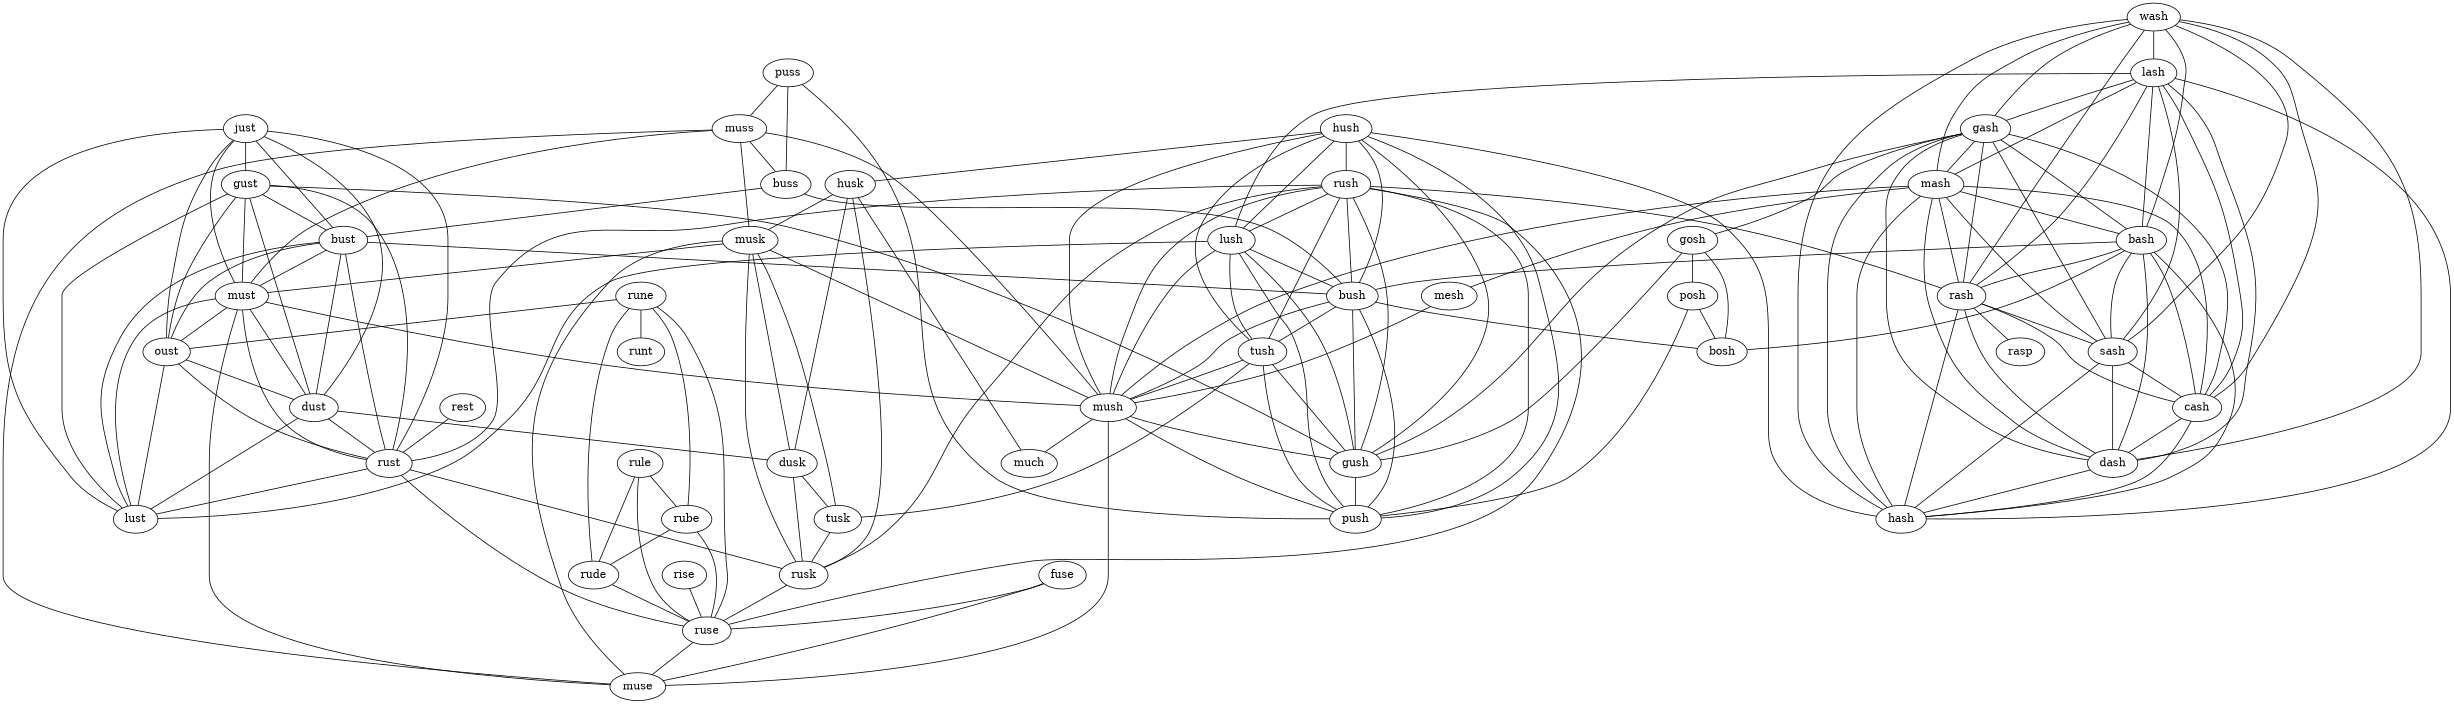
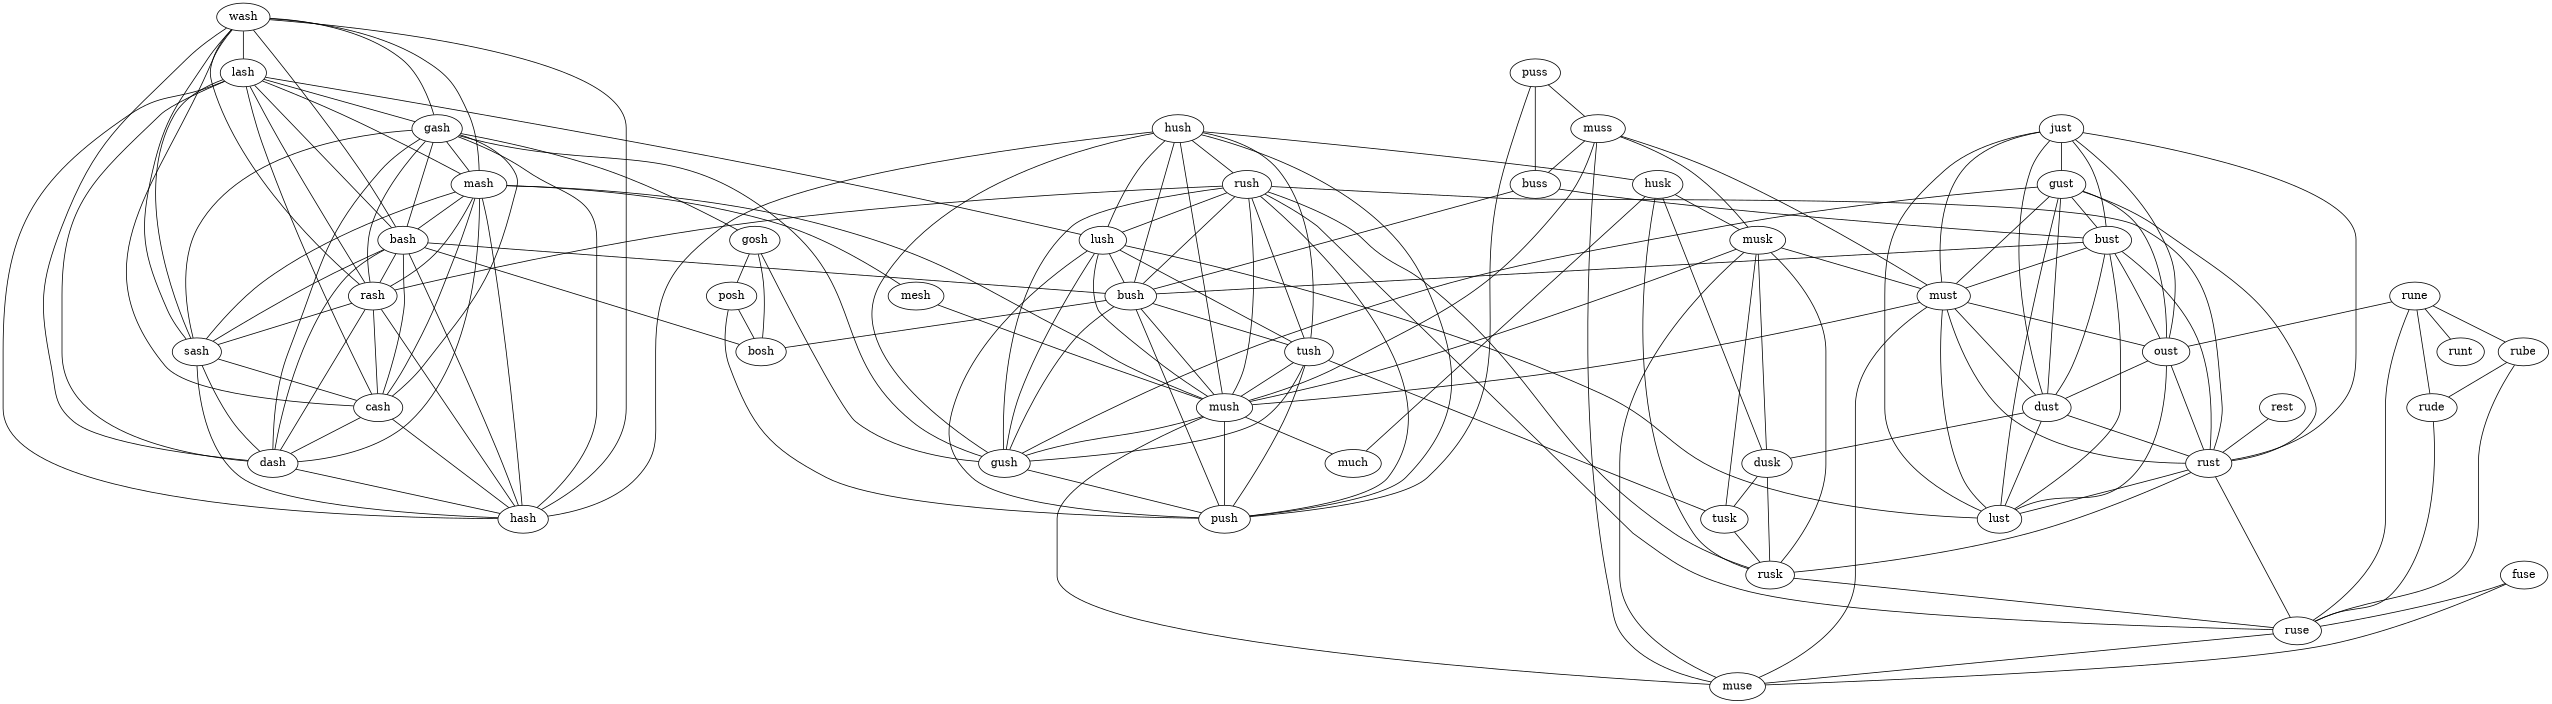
(2020, 352) -> none
(640, 463) -> none
(684, 575) -> none
